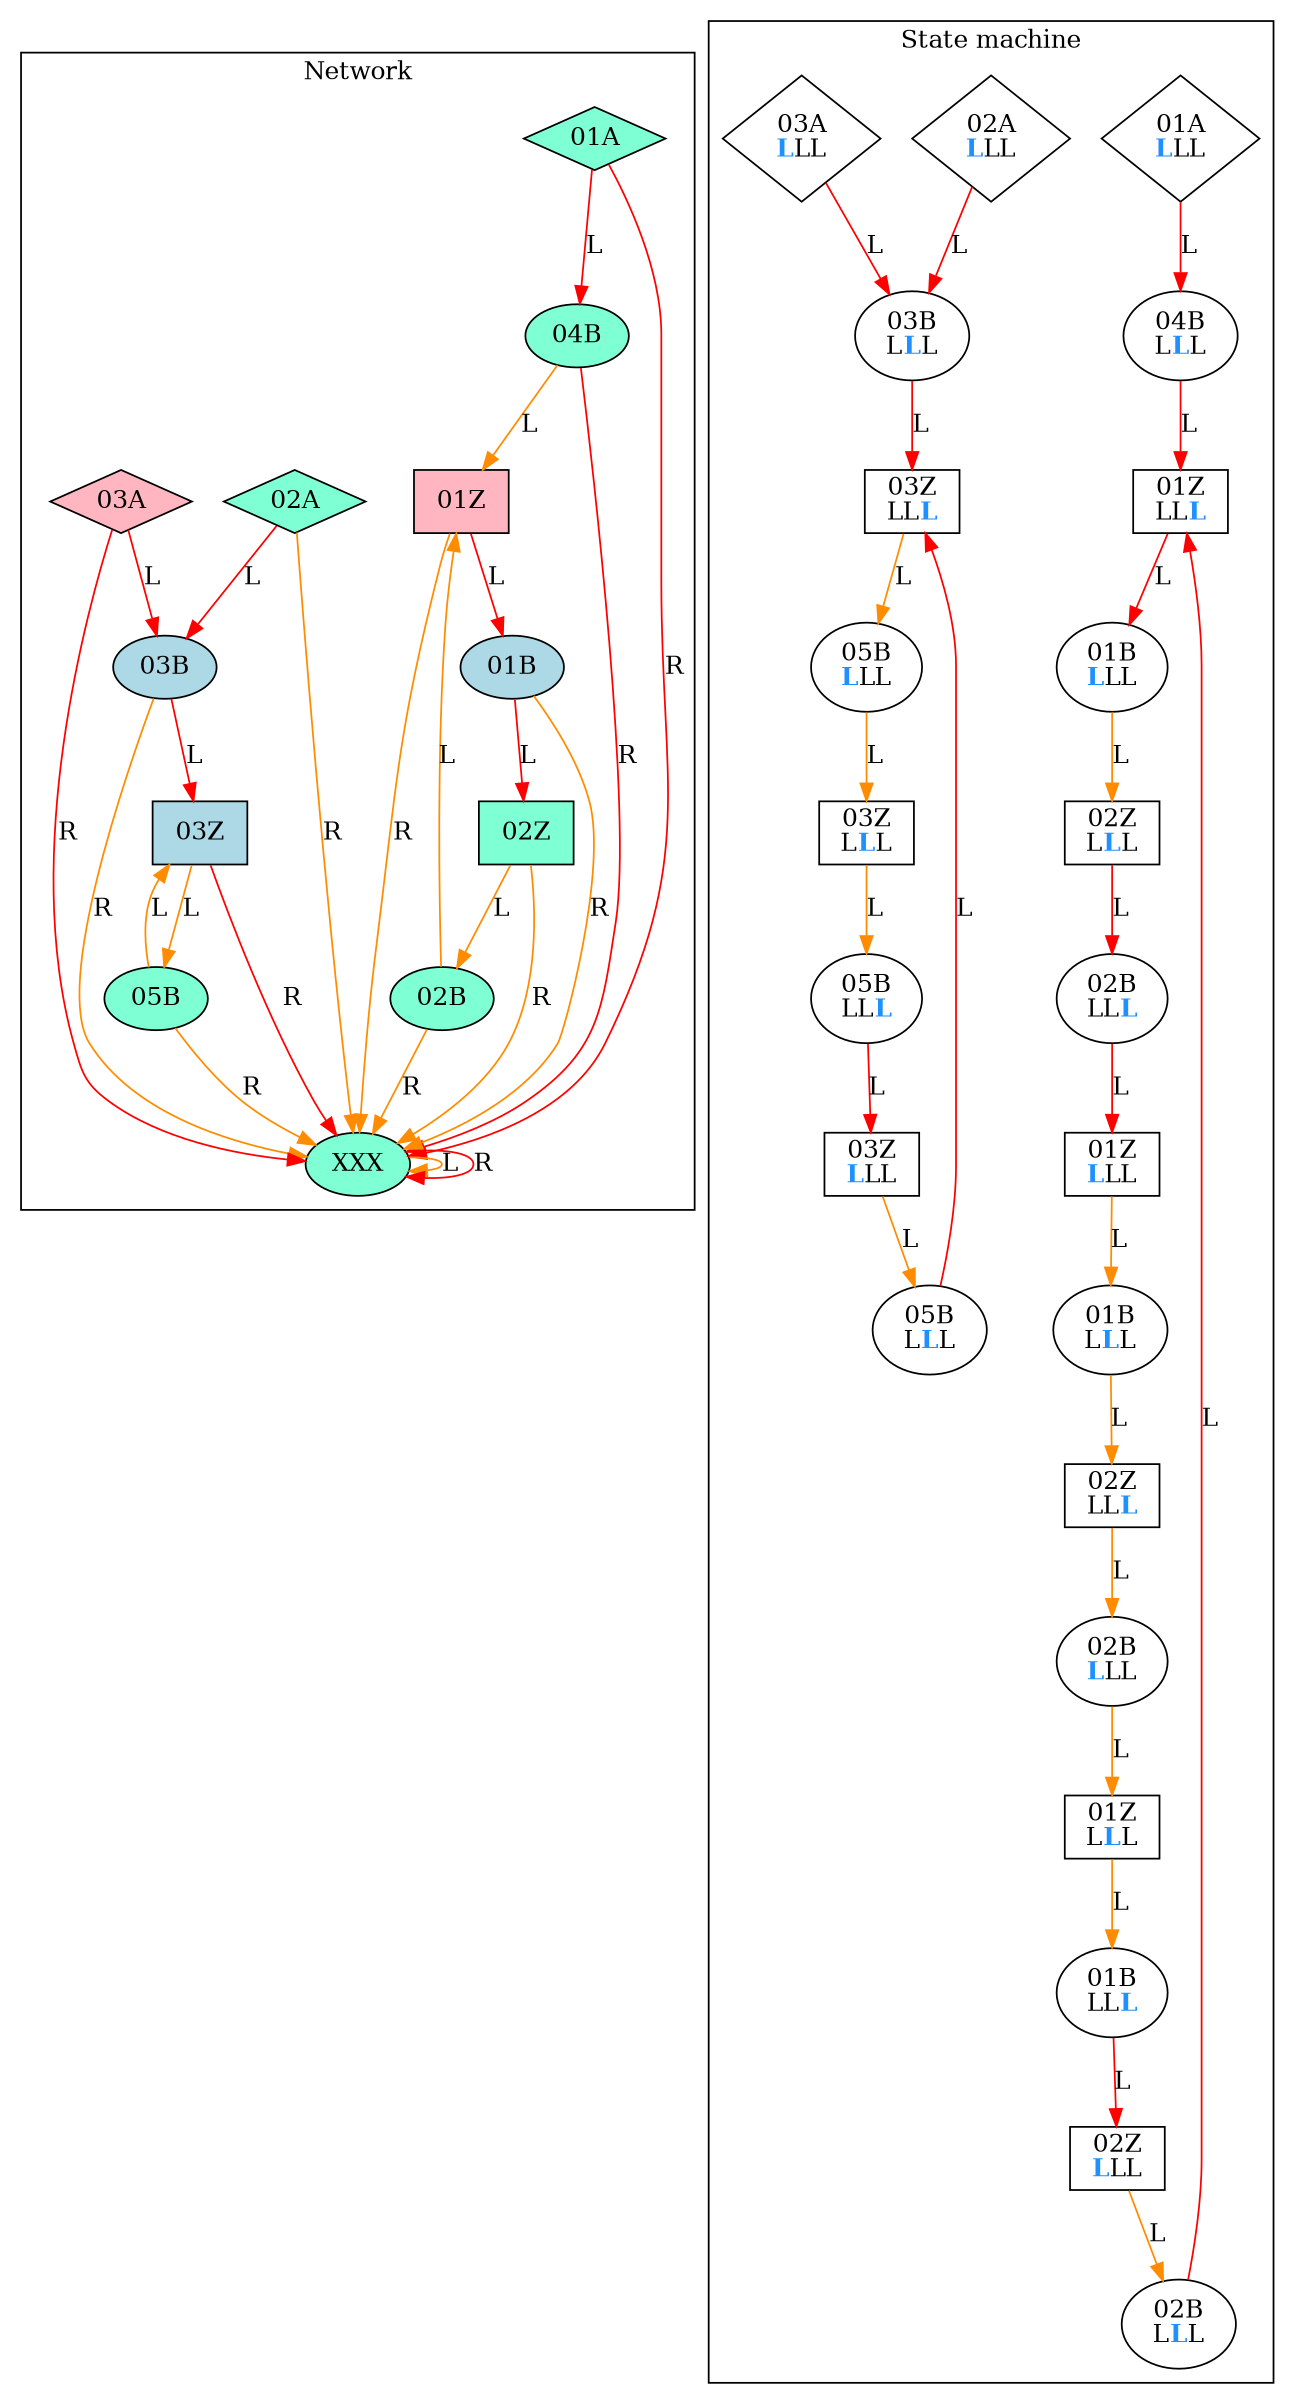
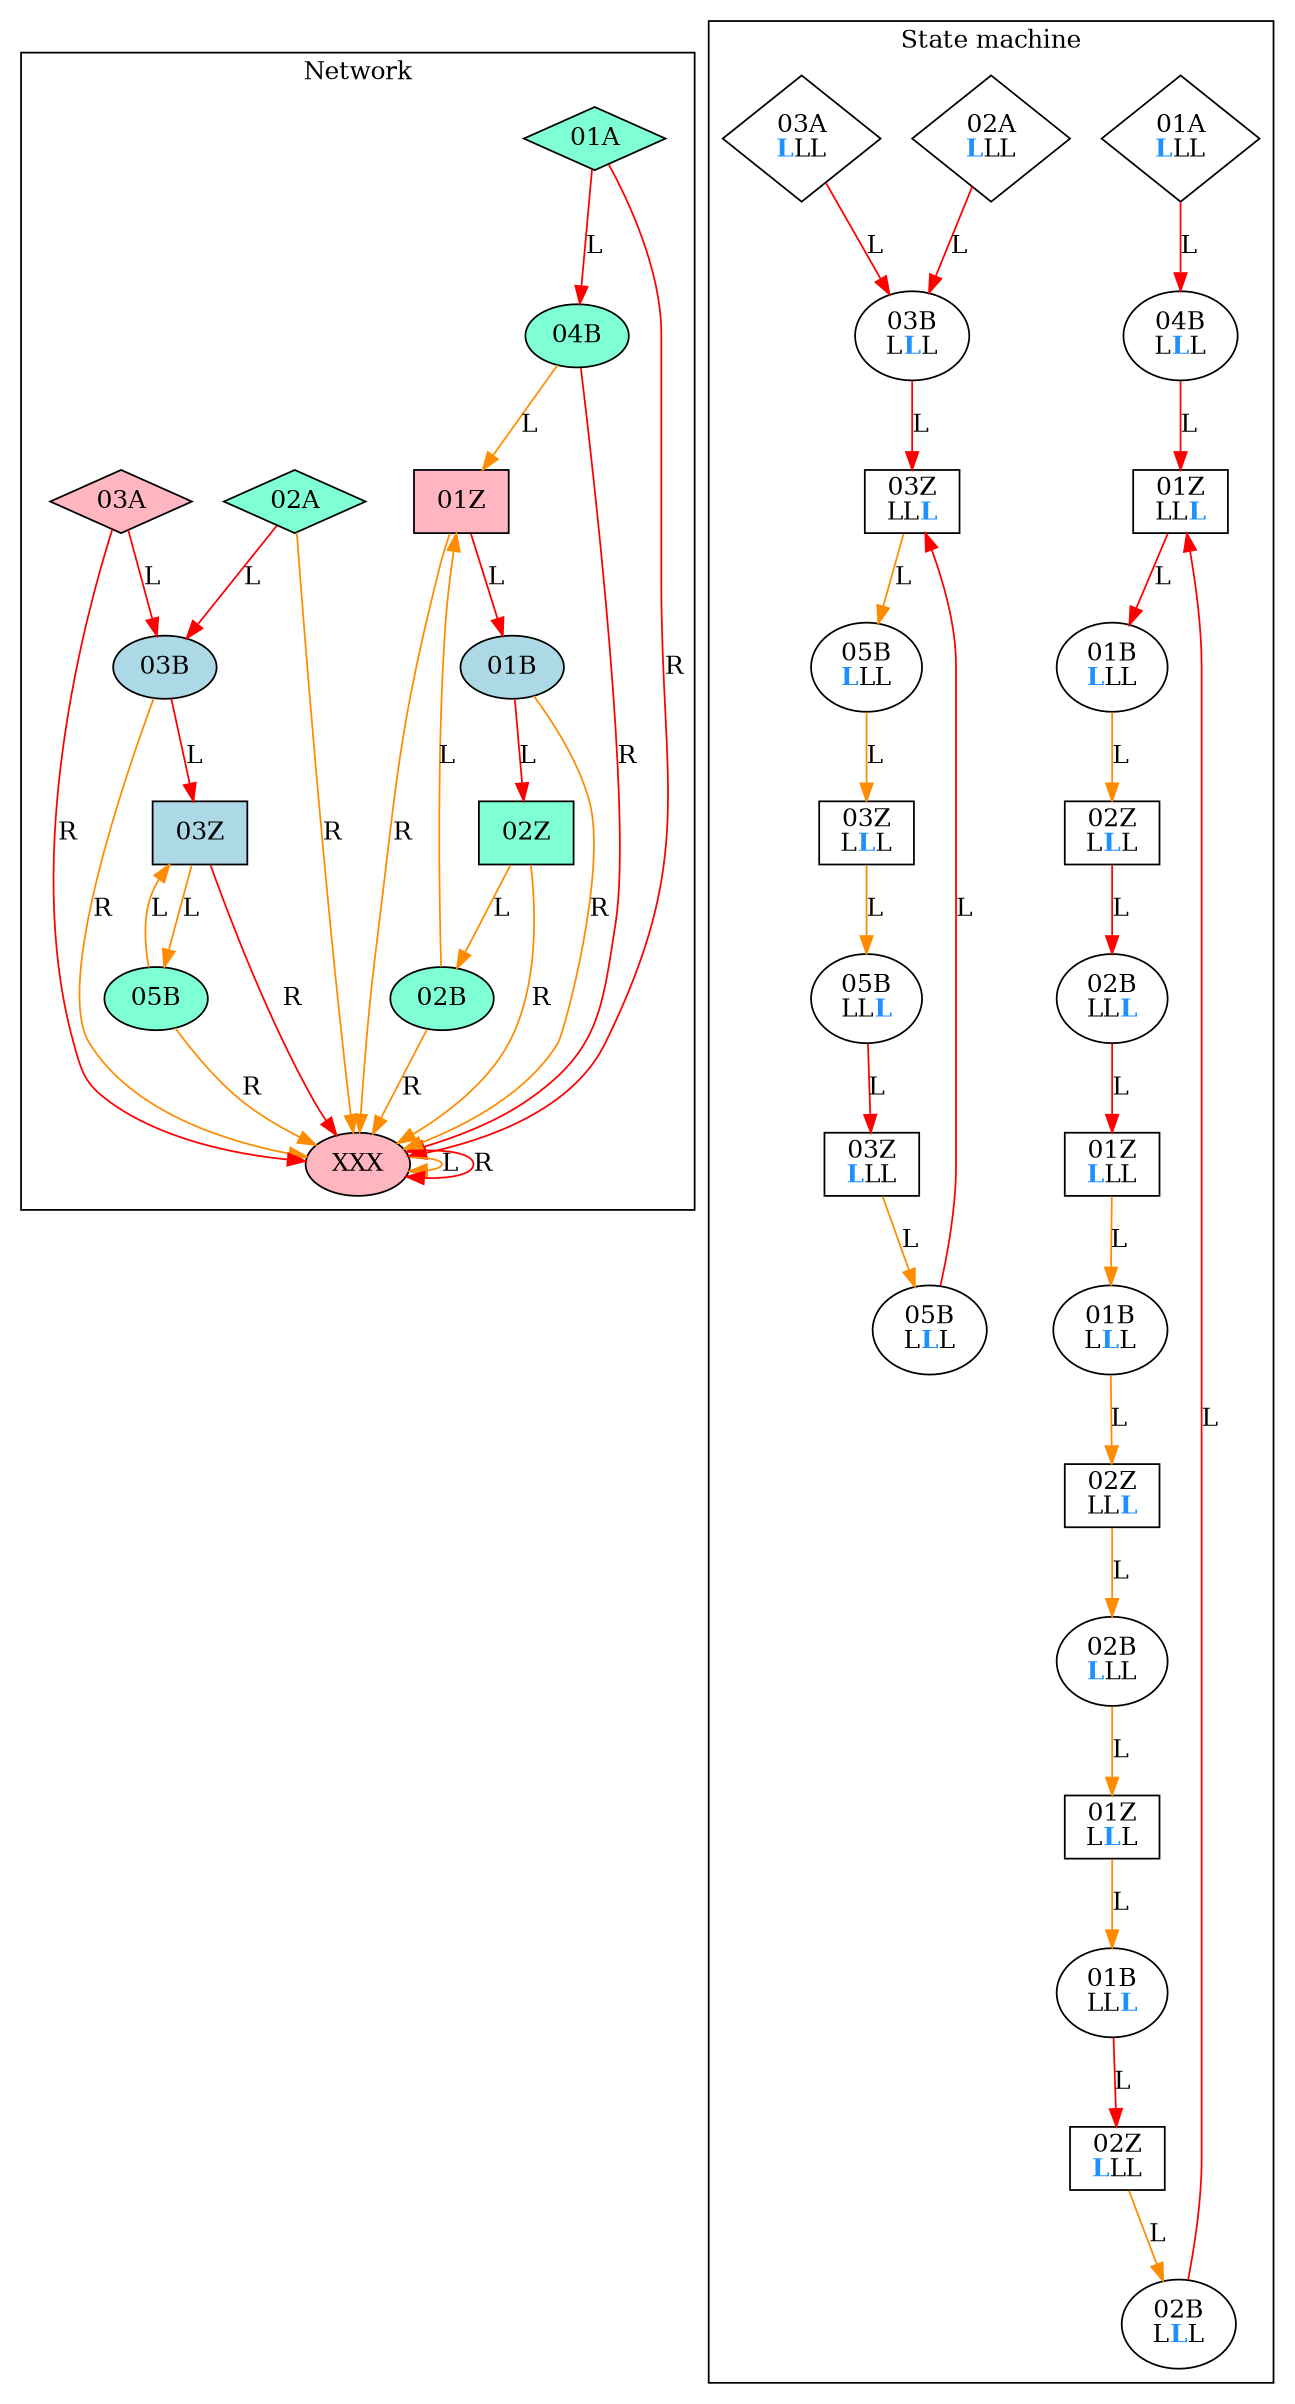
(358, 1164) -> (358, 1164)
